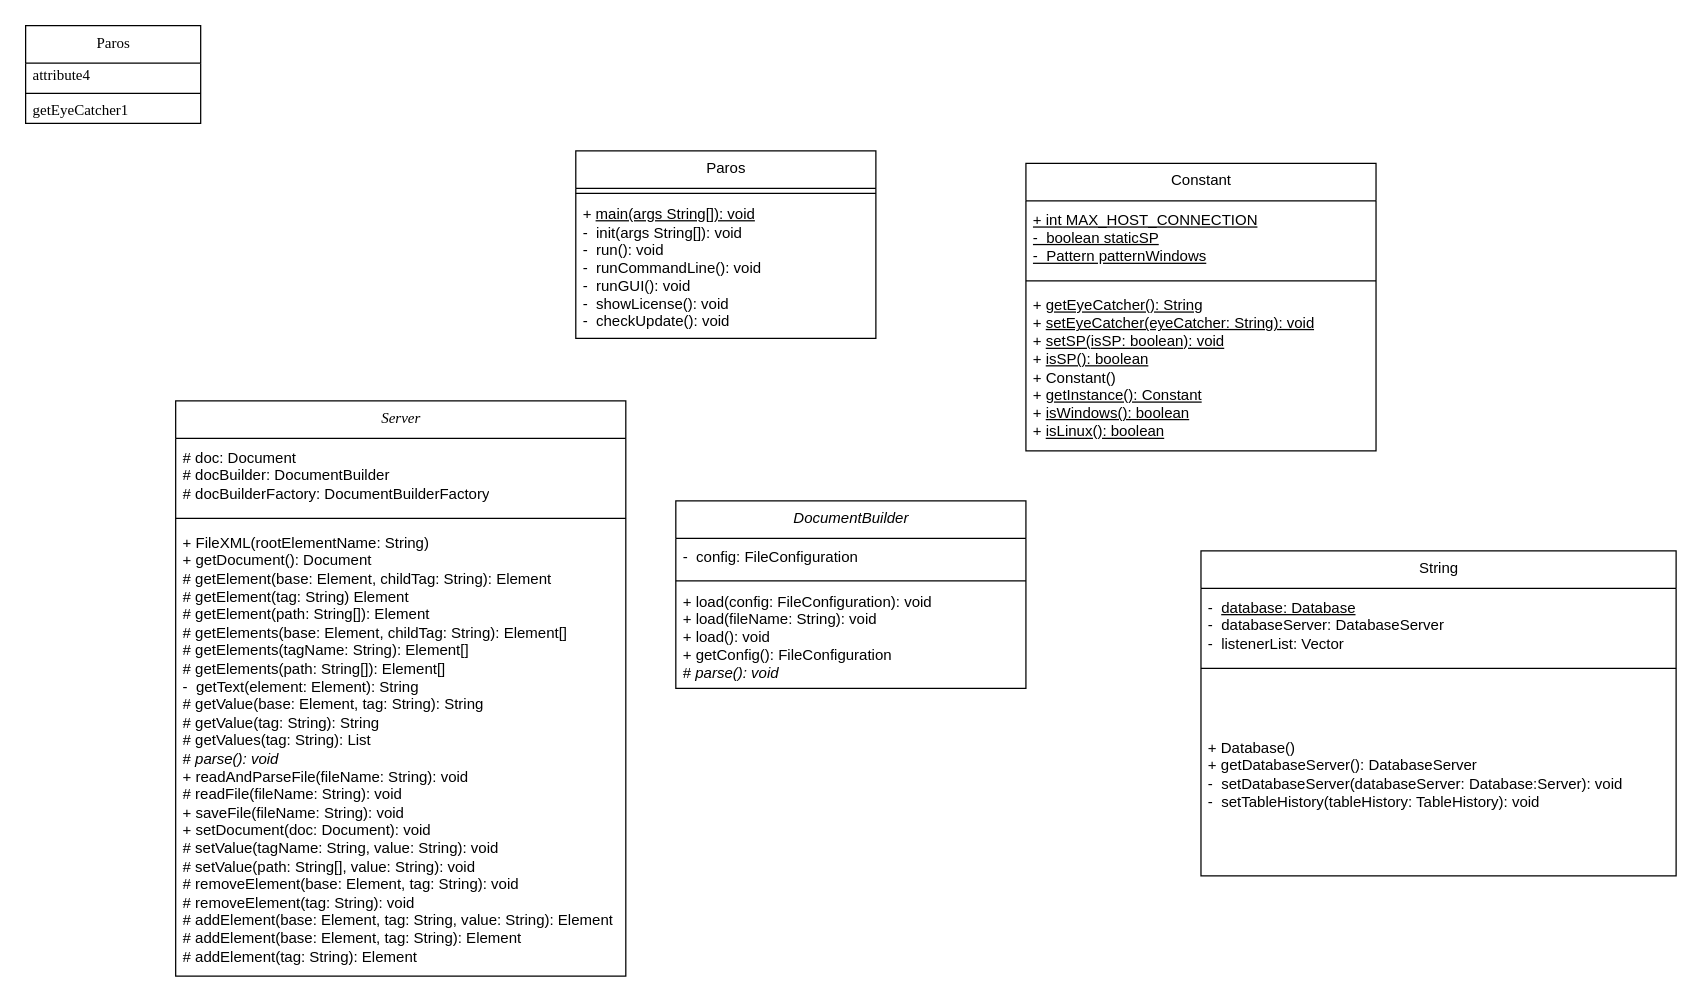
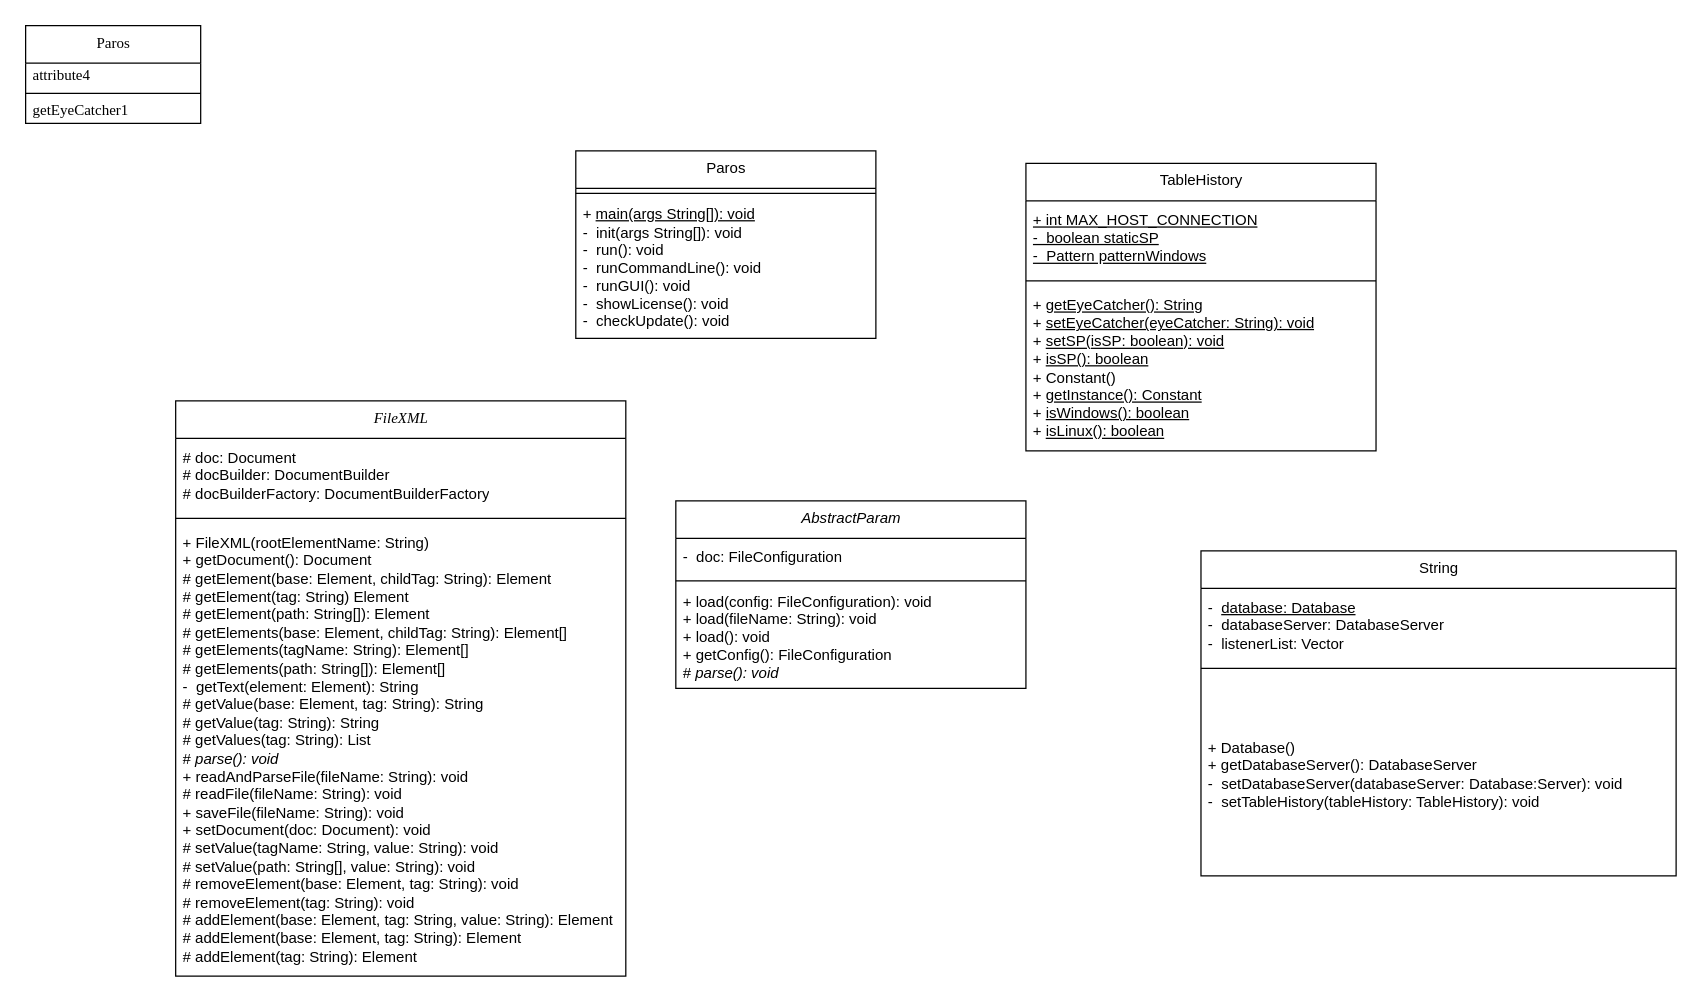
(1201, 181) -> (1201, 181)
(401, 418) -> (401, 418)
(851, 518) -> (851, 518)
(785, 557) -> (774, 557)
